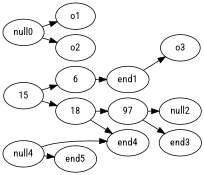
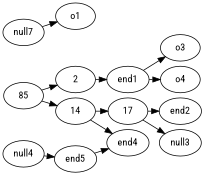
(24, 32) -> (24, 32)
(76, 48) -> none
(76, 80) -> (76, 80)
none -> (180, 80)
(24, 96) -> (24, 96)
(76, 111) -> (76, 111)
(128, 111) -> (128, 111)
(180, 111) -> (180, 111)
(70, 142) -> (98, 152)
(180, 143) -> (180, 143)
